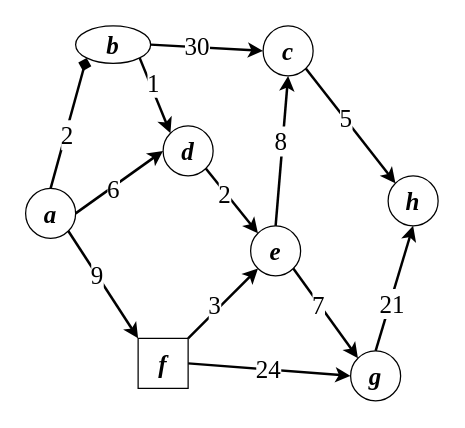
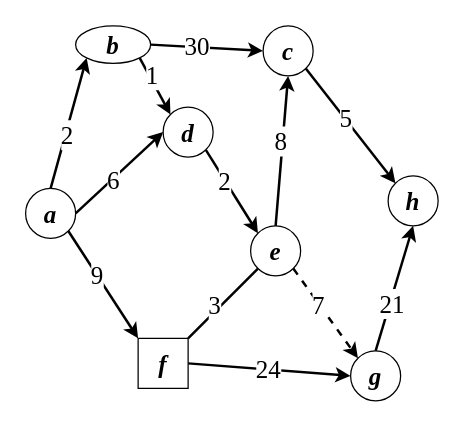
(83, 71) -> (83, 70)
(188, 151) -> (188, 132)
(249, 277) -> (253, 273)
(337, 329) -> (337, 329)
